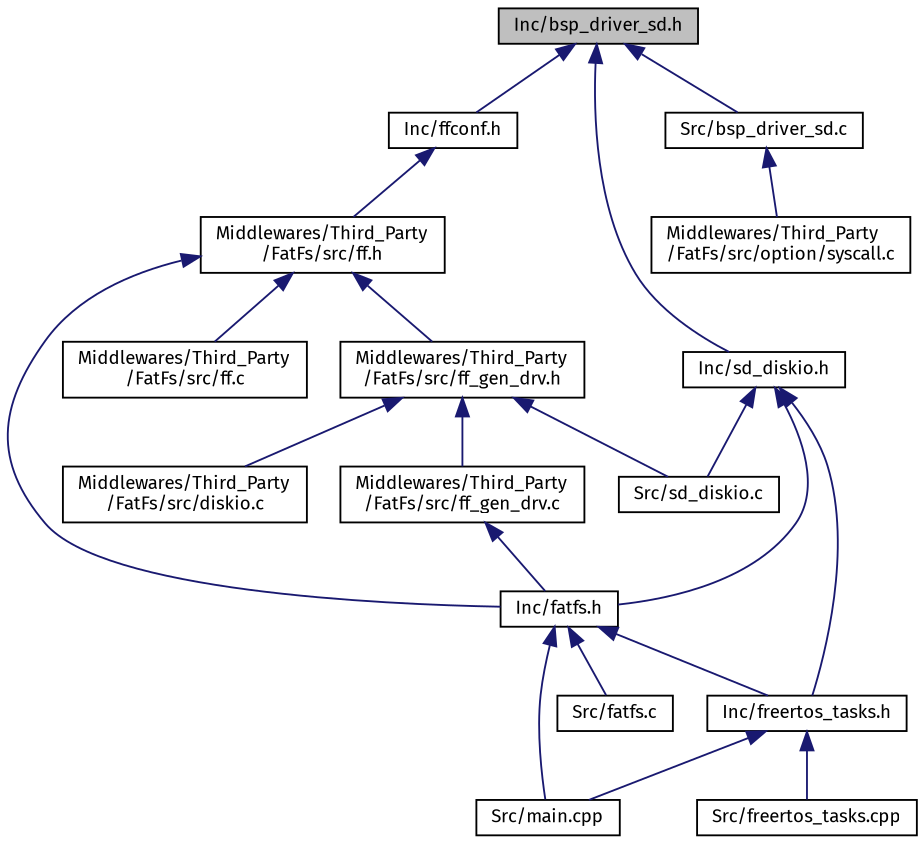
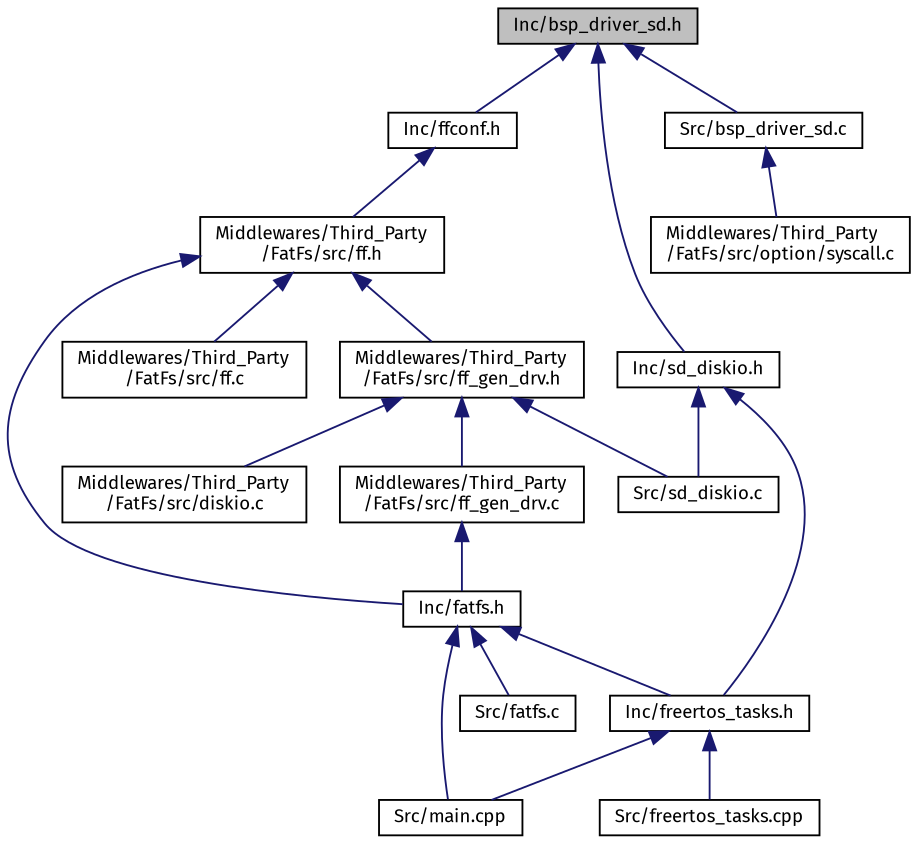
(770, 550) -> none
